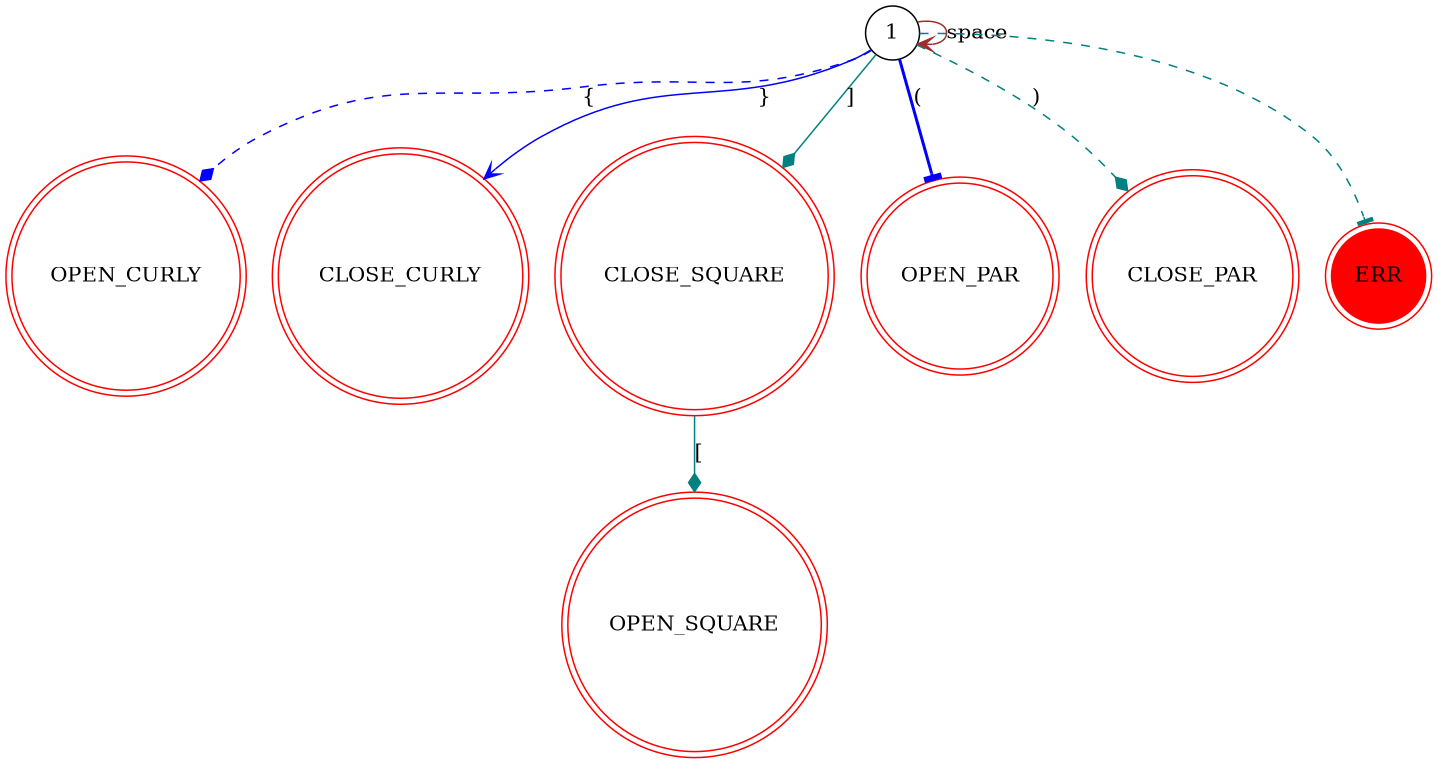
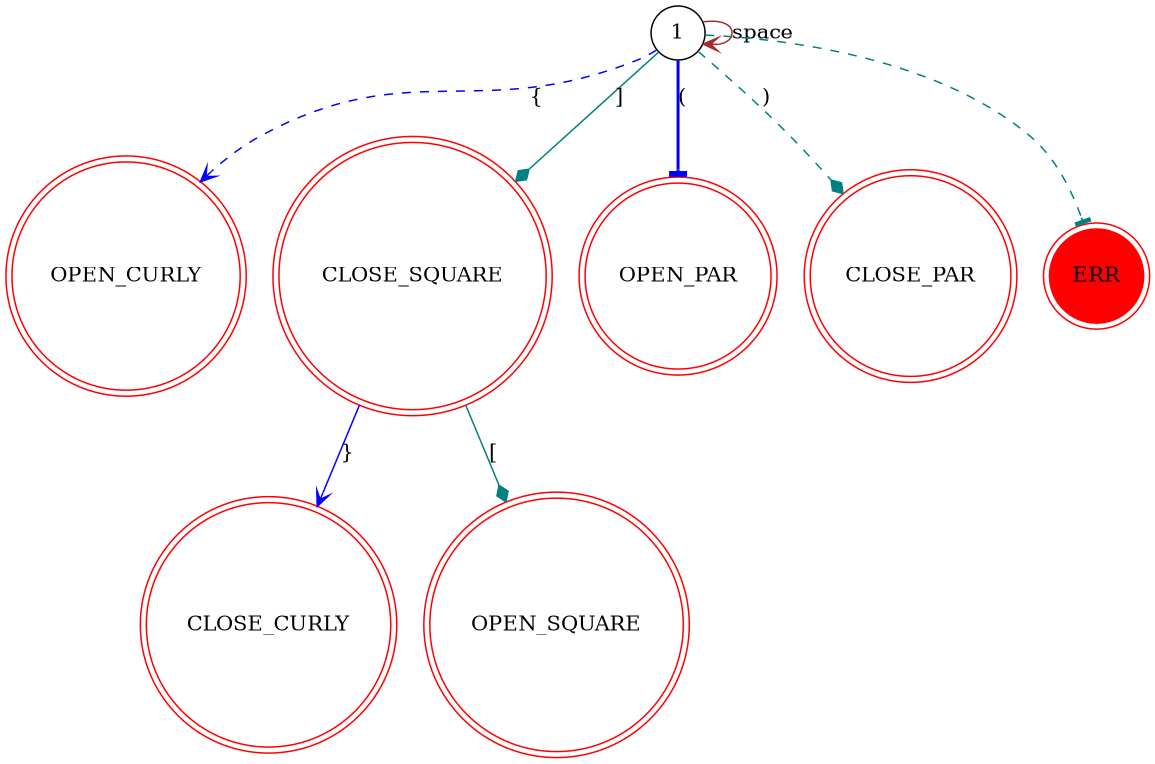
(536, 91) -> (428, 92)
(678, 95) -> (341, 449)
